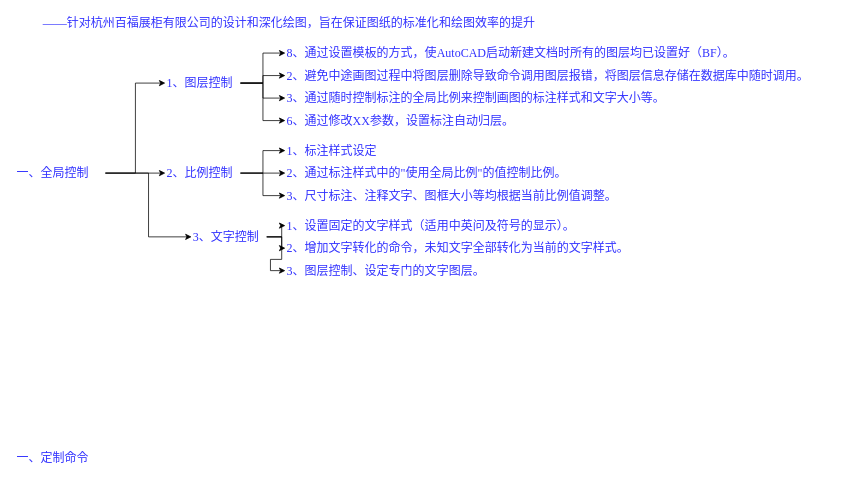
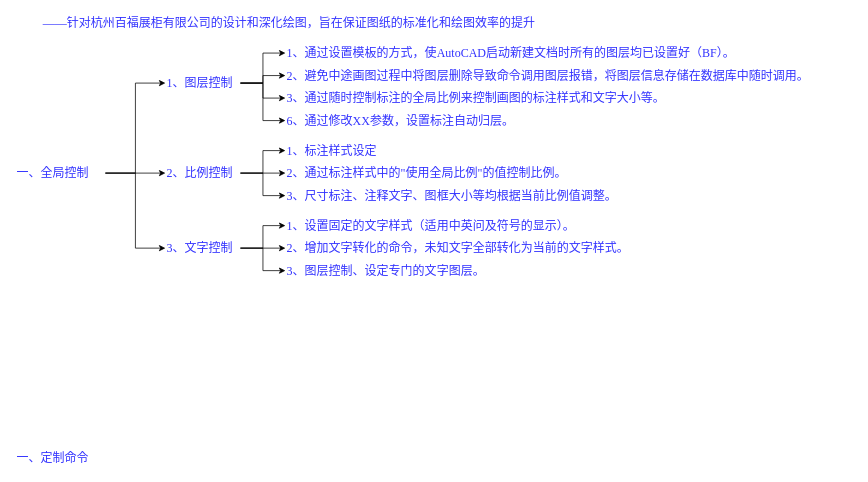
(512, 53) -> (512, 53)
(229, 237) -> (203, 248)
